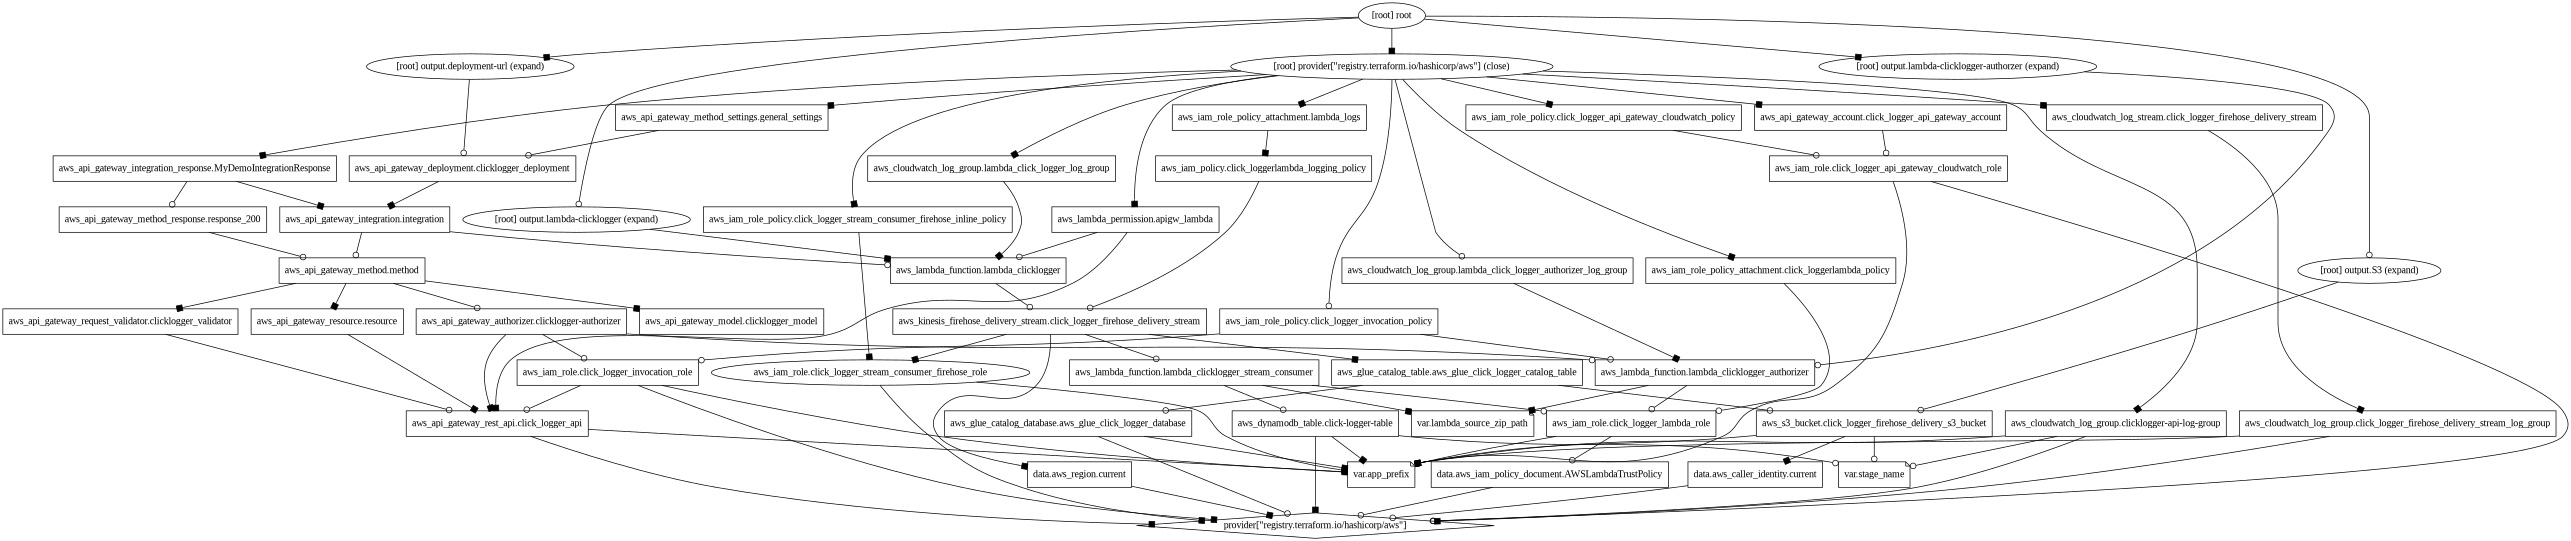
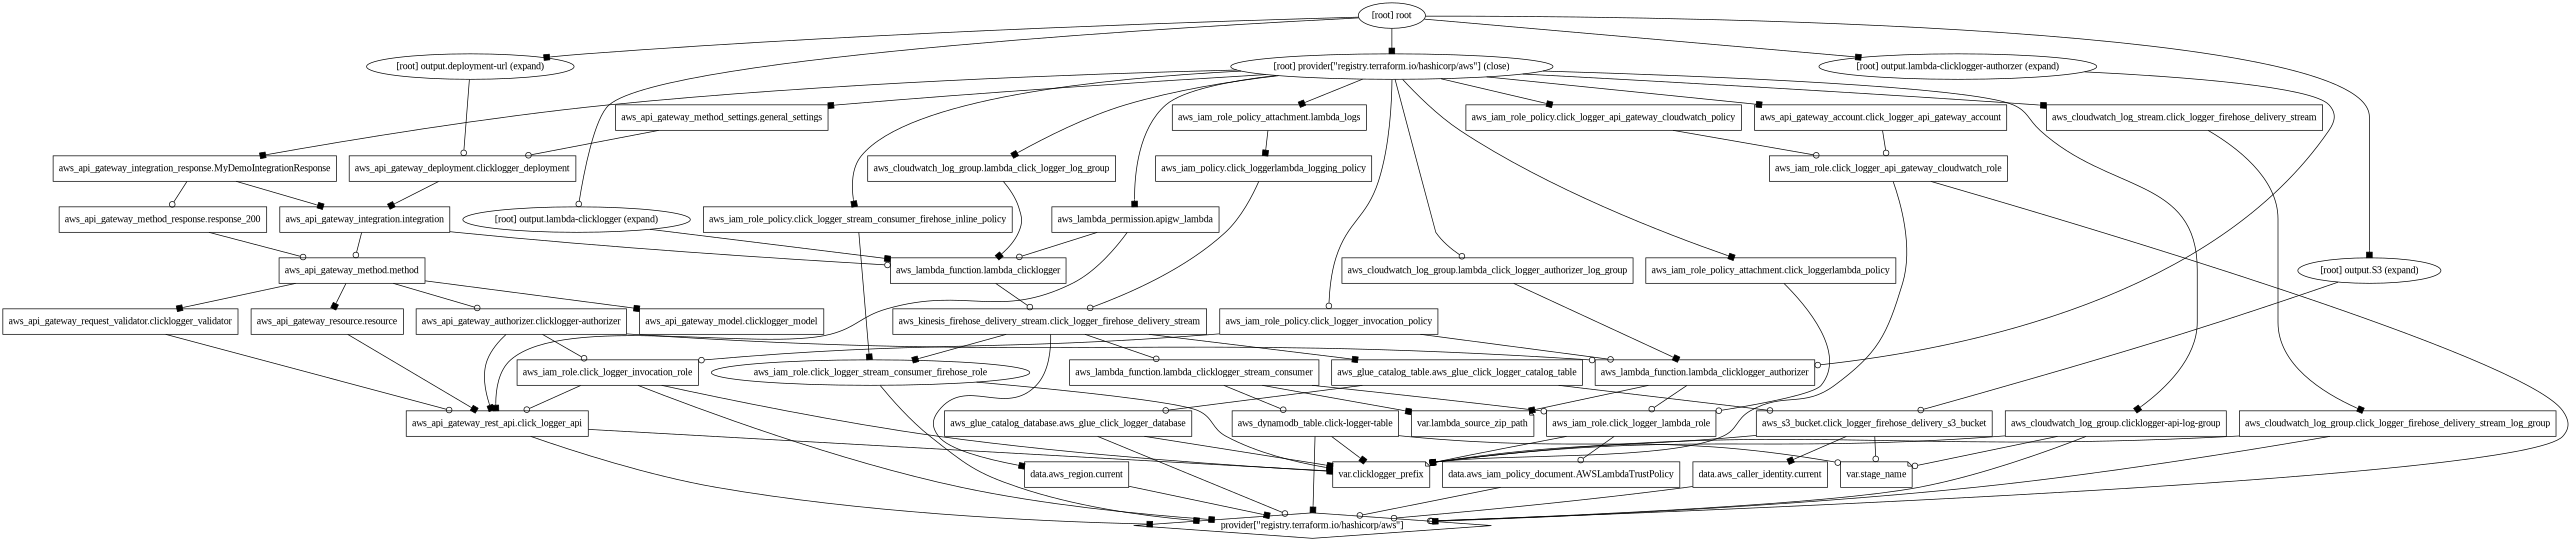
(1974, 31) -> (1973, 31)
(1381, 475) -> (1381, 475)
